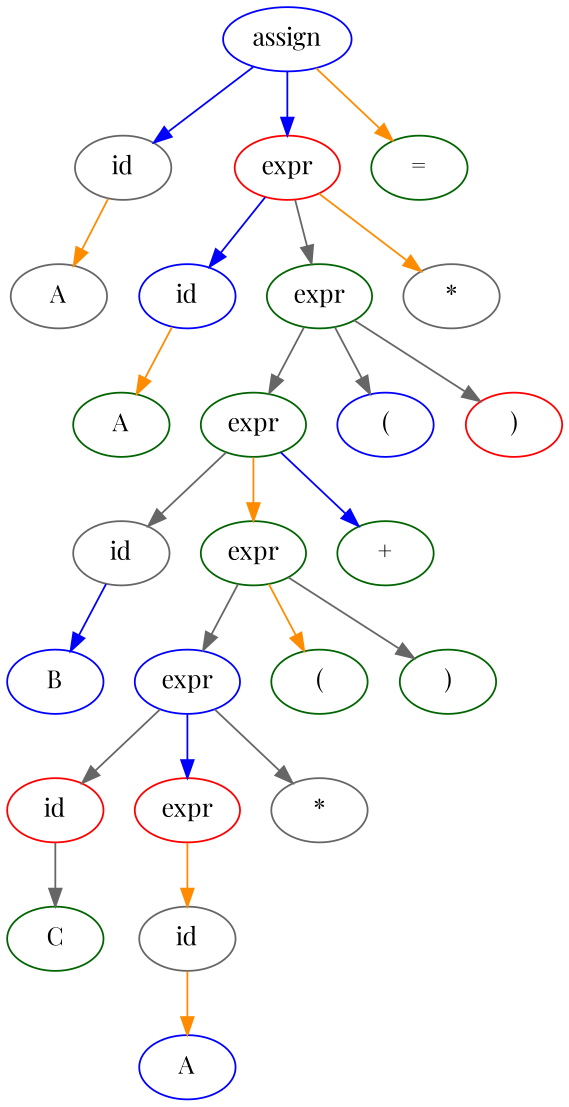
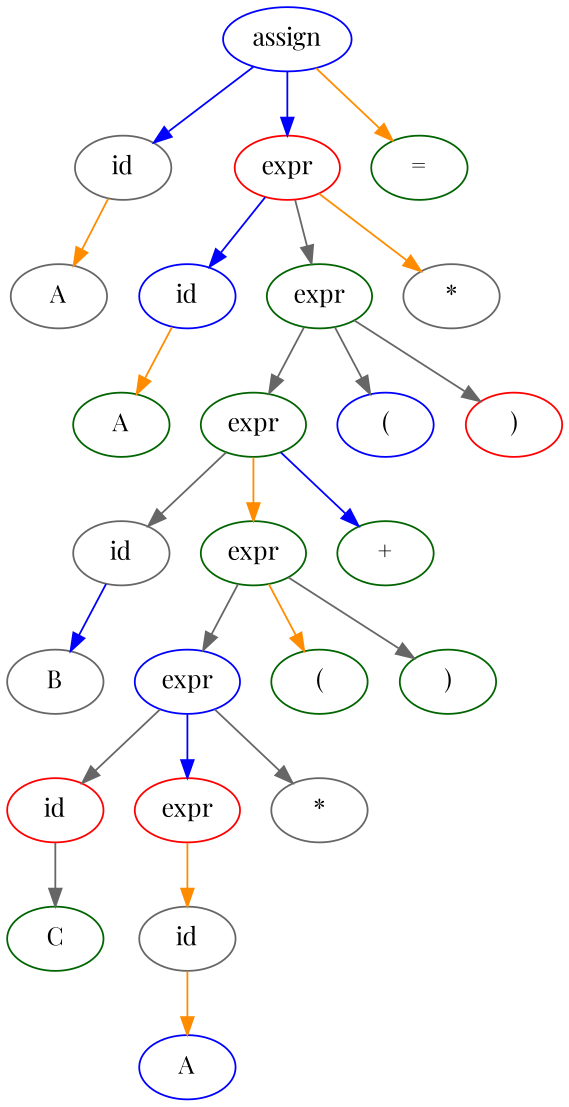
(55, 682) -> (55, 682)
